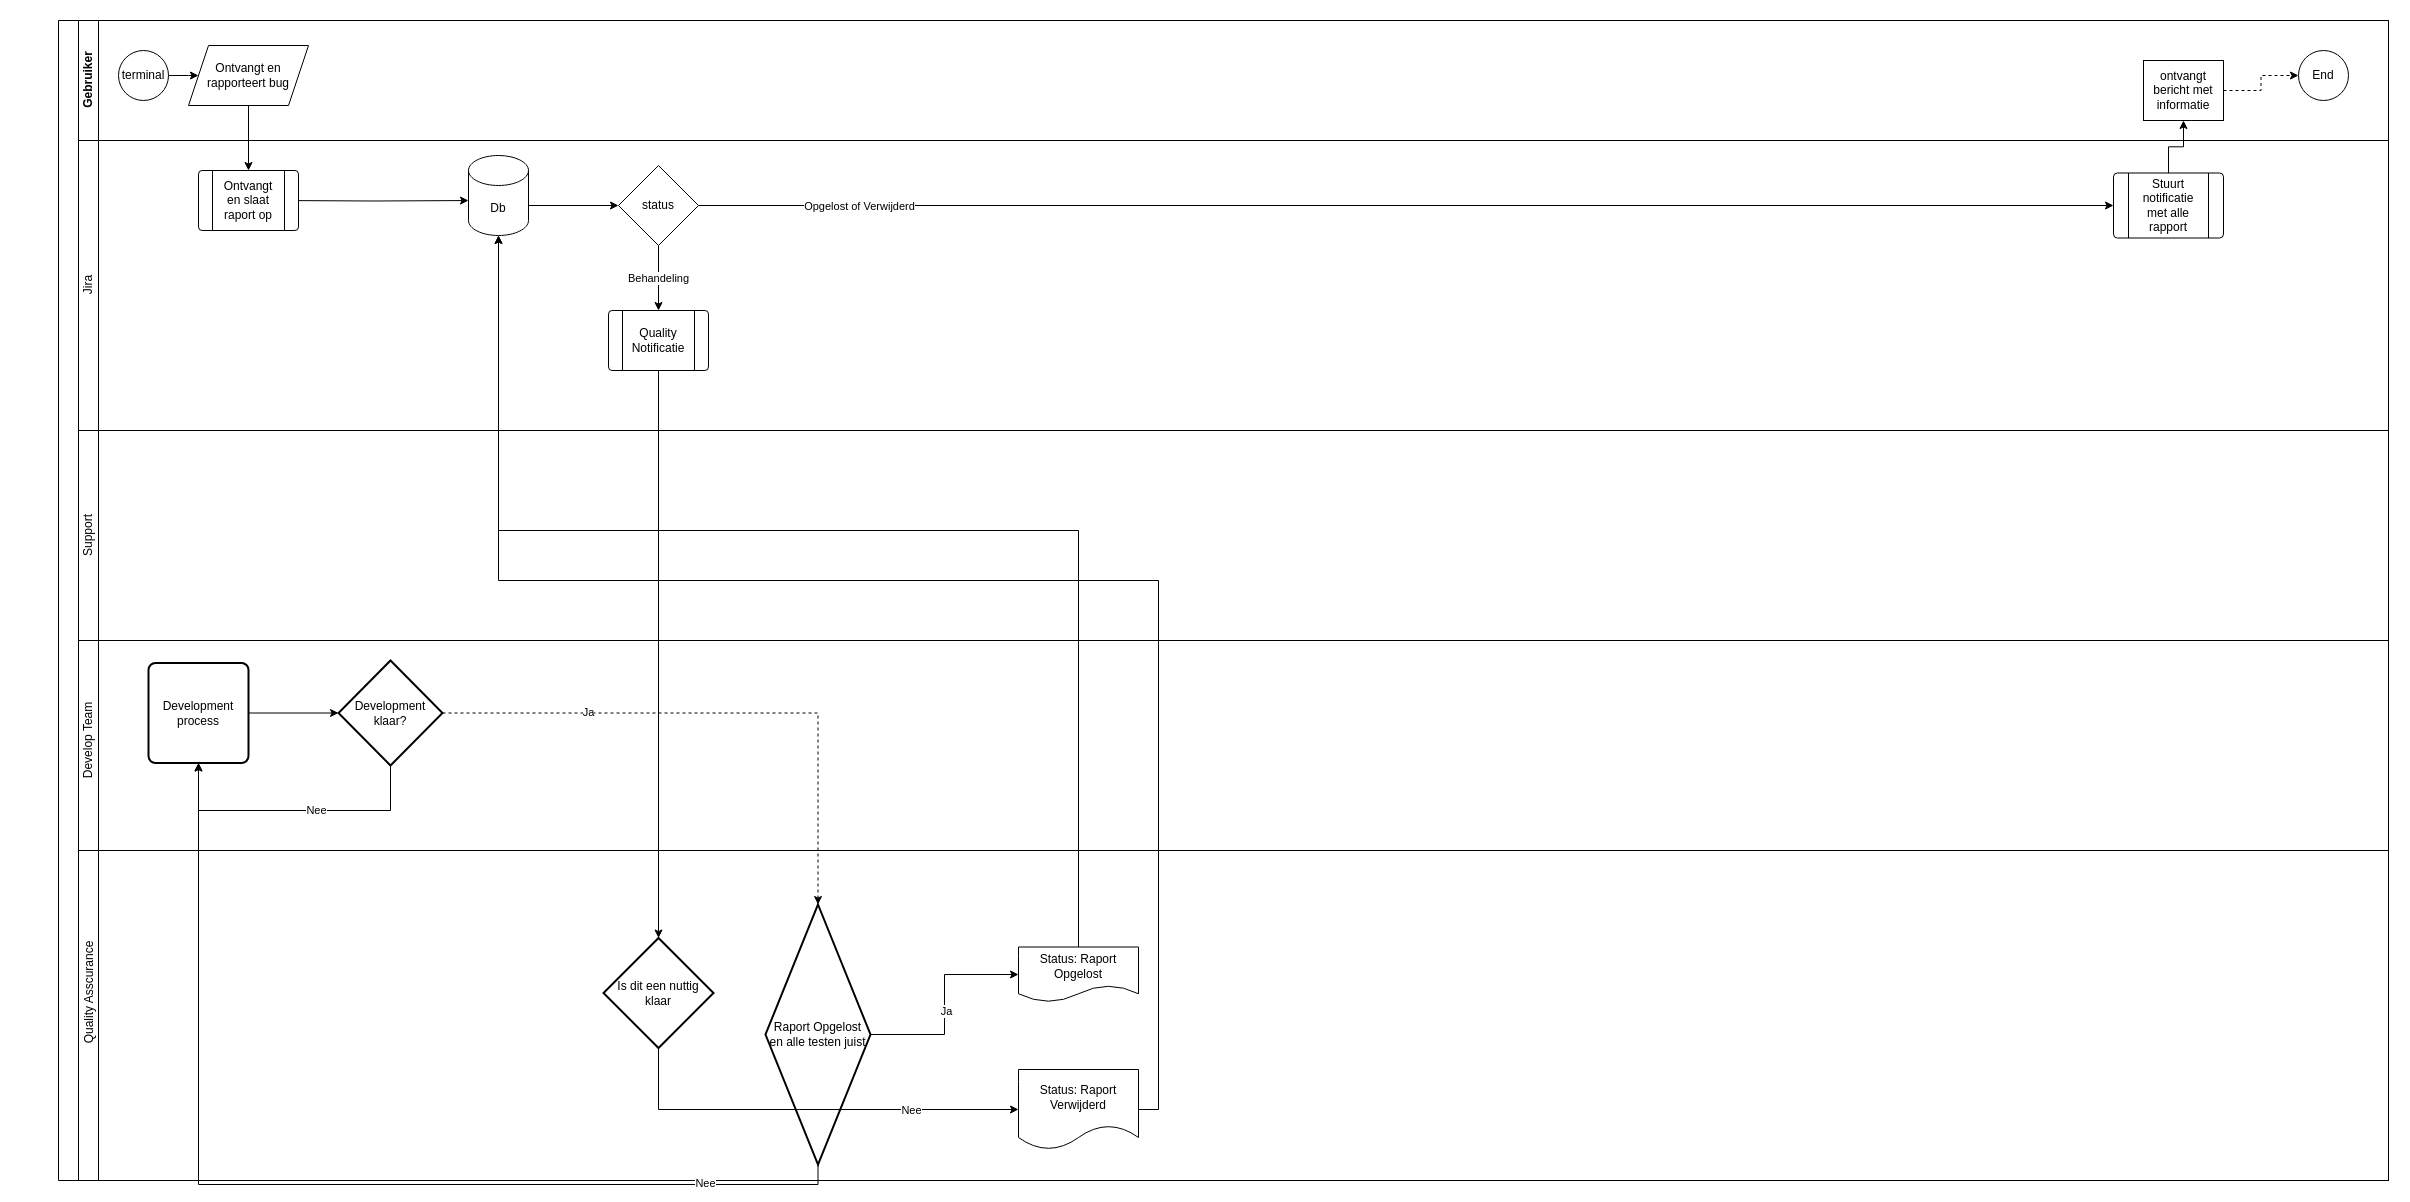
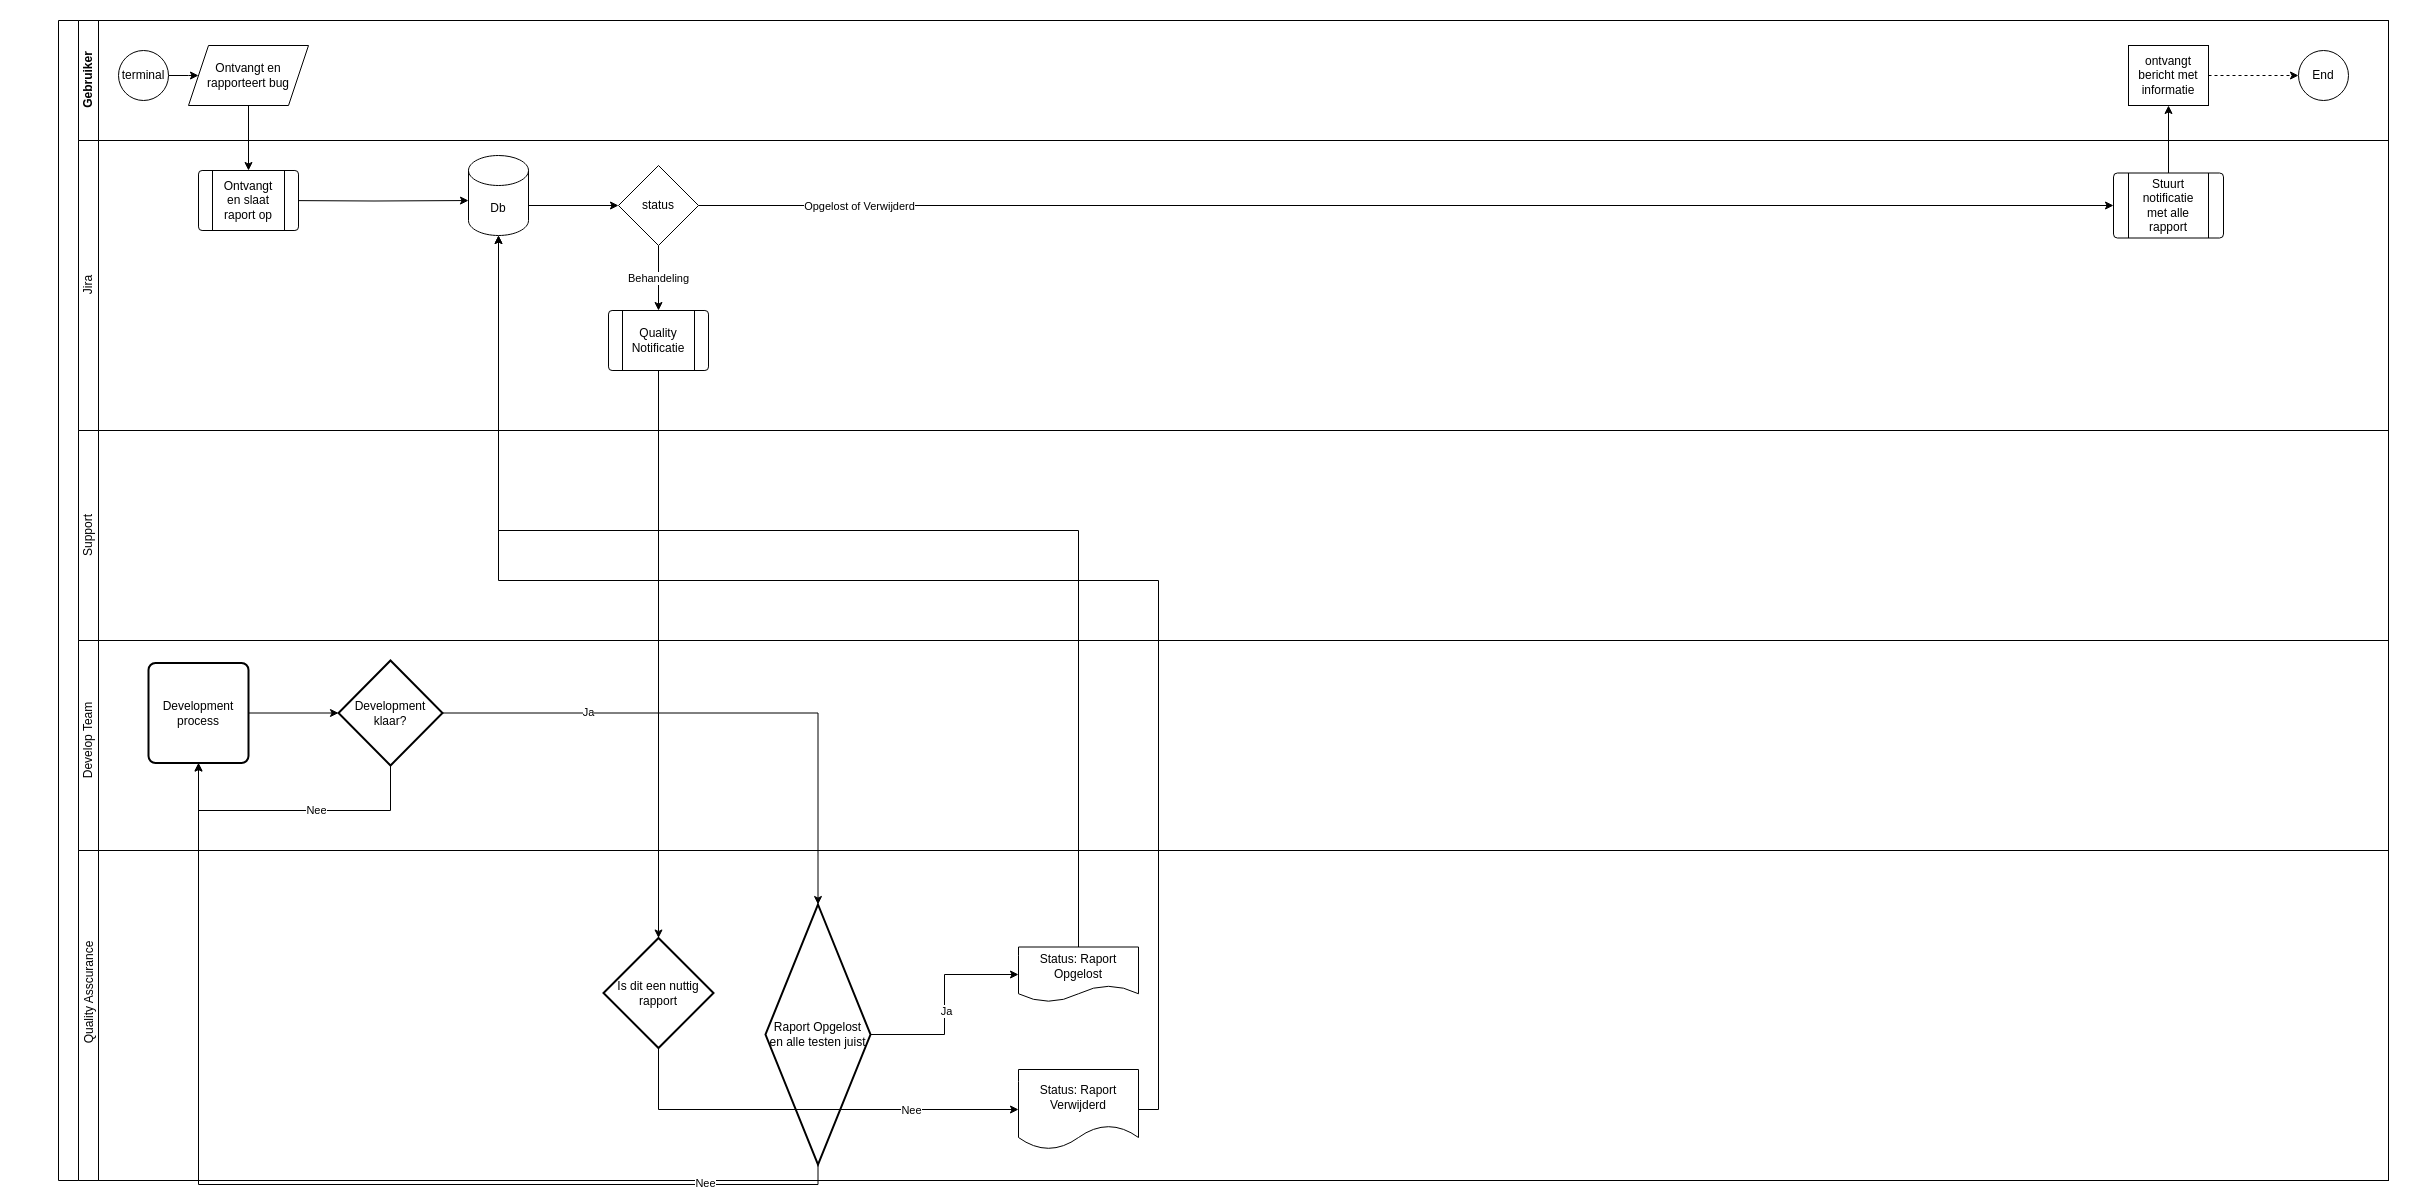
(2184, 91) -> (2169, 76)
(797, 713) -> (797, 713)
(659, 994) -> (659, 994)
